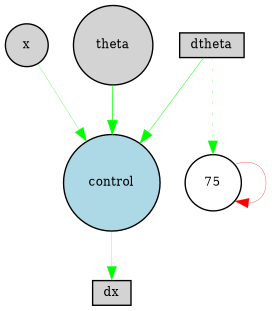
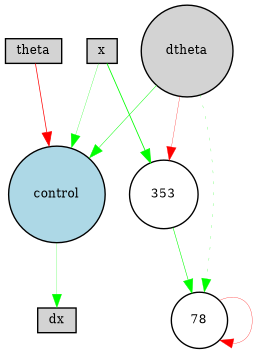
(27, 45) -> (102, 51)
(113, 45) -> (34, 51)
(212, 45) -> (187, 51)
(113, 103) -> (41, 98)
(213, 183) -> (199, 320)
none -> (164, 194)
